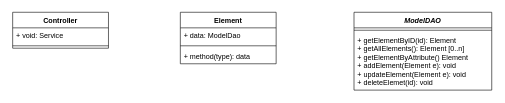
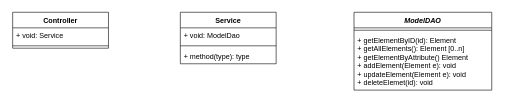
(228, 20) -> (228, 20)
(212, 36) -> (211, 36)
(221, 56) -> (221, 56)
